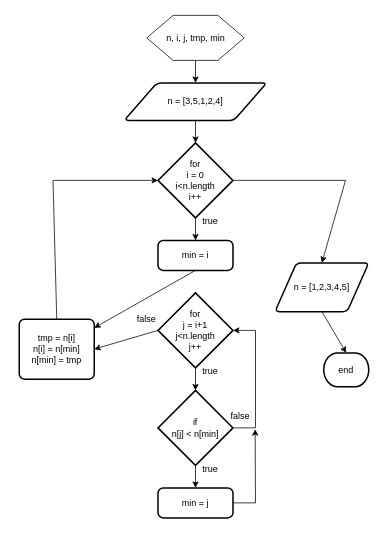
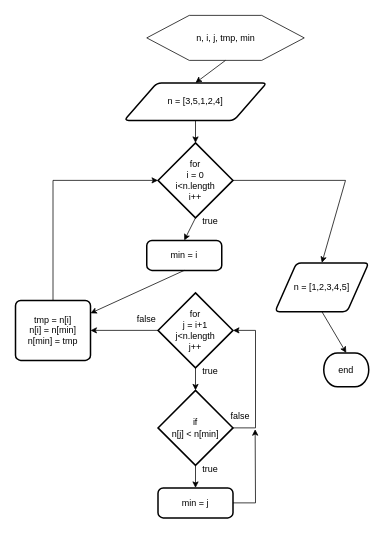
(195, 38) -> (225, 38)
(195, 255) -> (184, 255)
(57, 349) -> (53, 330)
